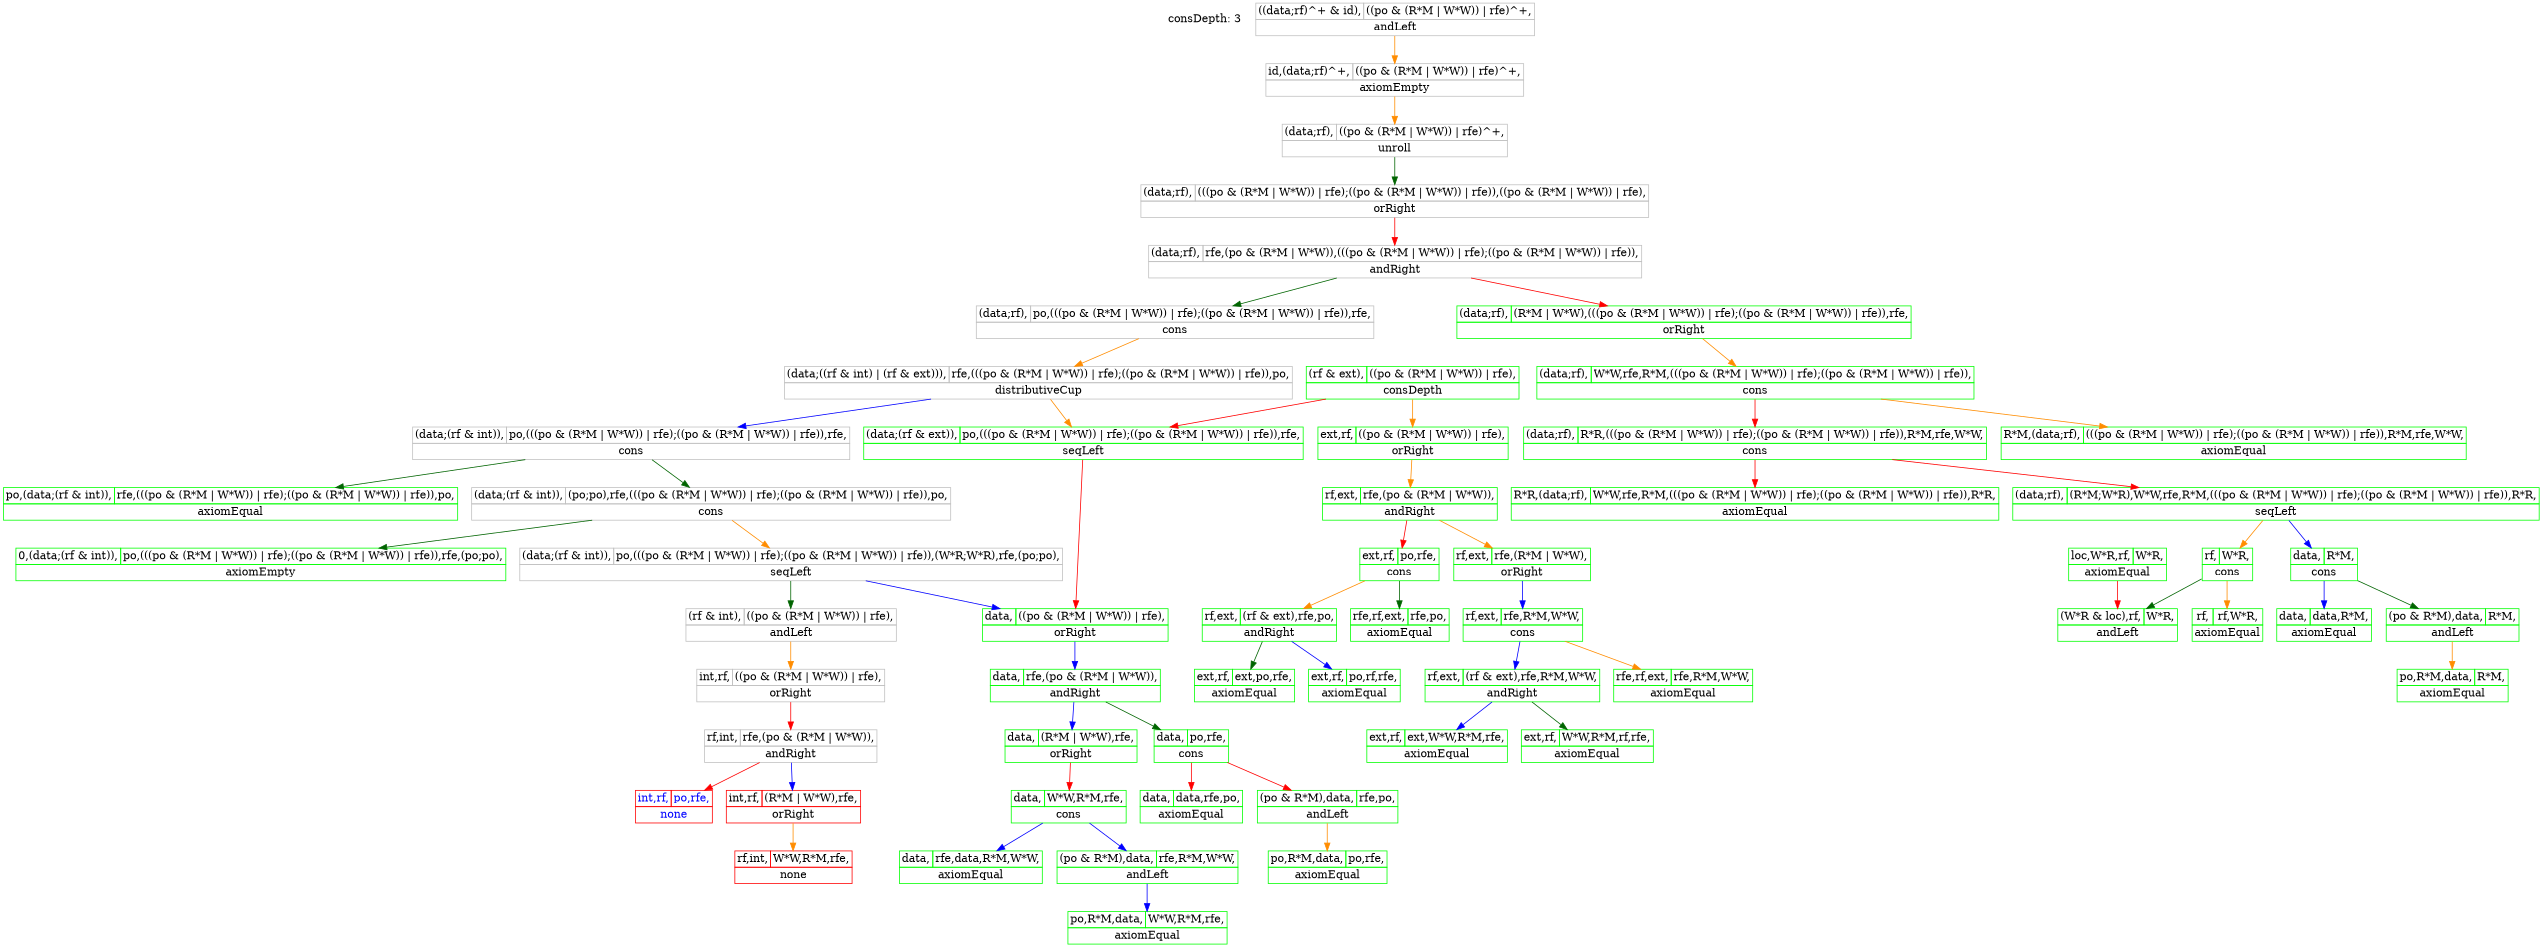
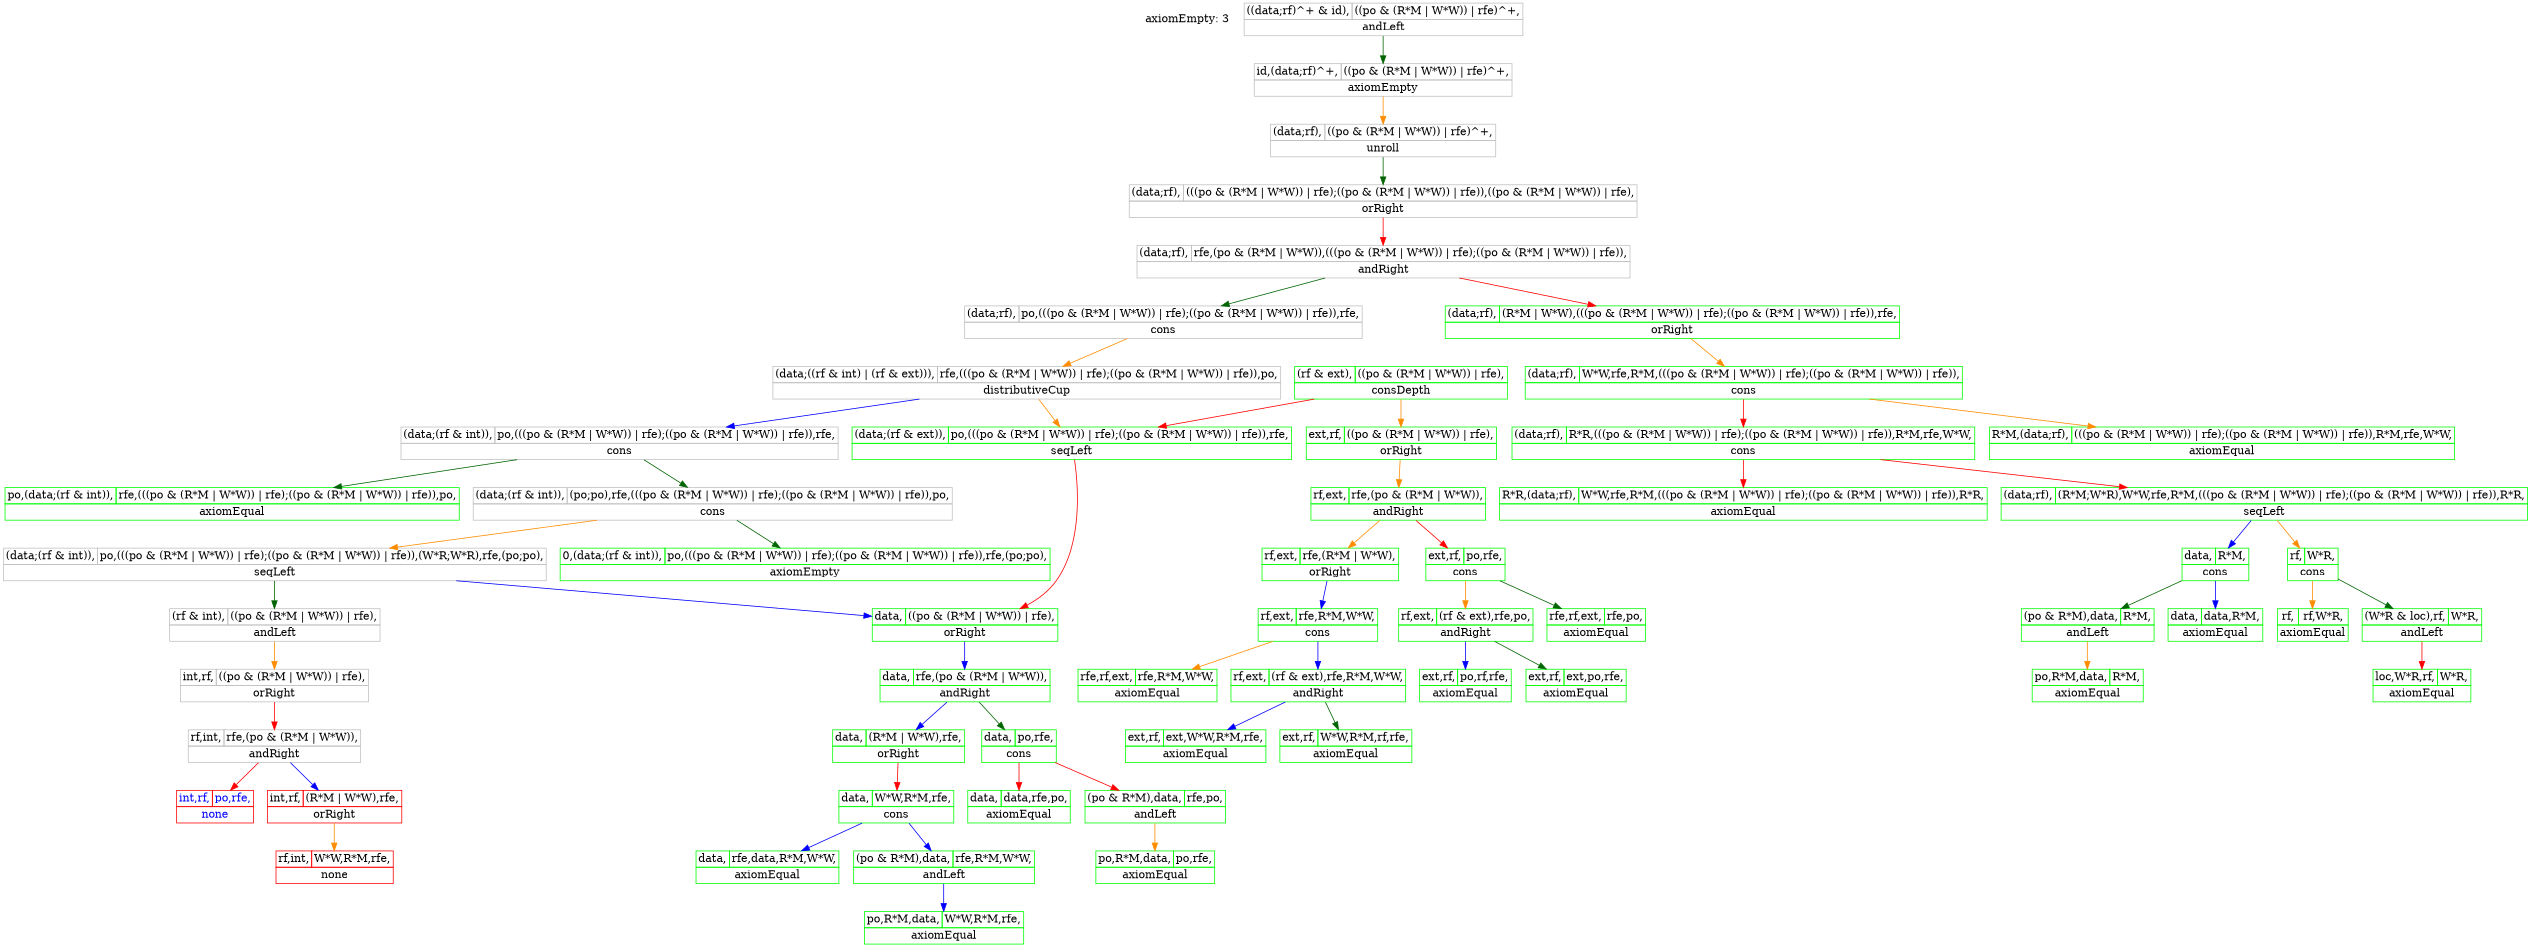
(1205, 19) -> (1187, 19)
(1395, 46) -> (1383, 46)
(2118, 591) -> (2422, 651)
